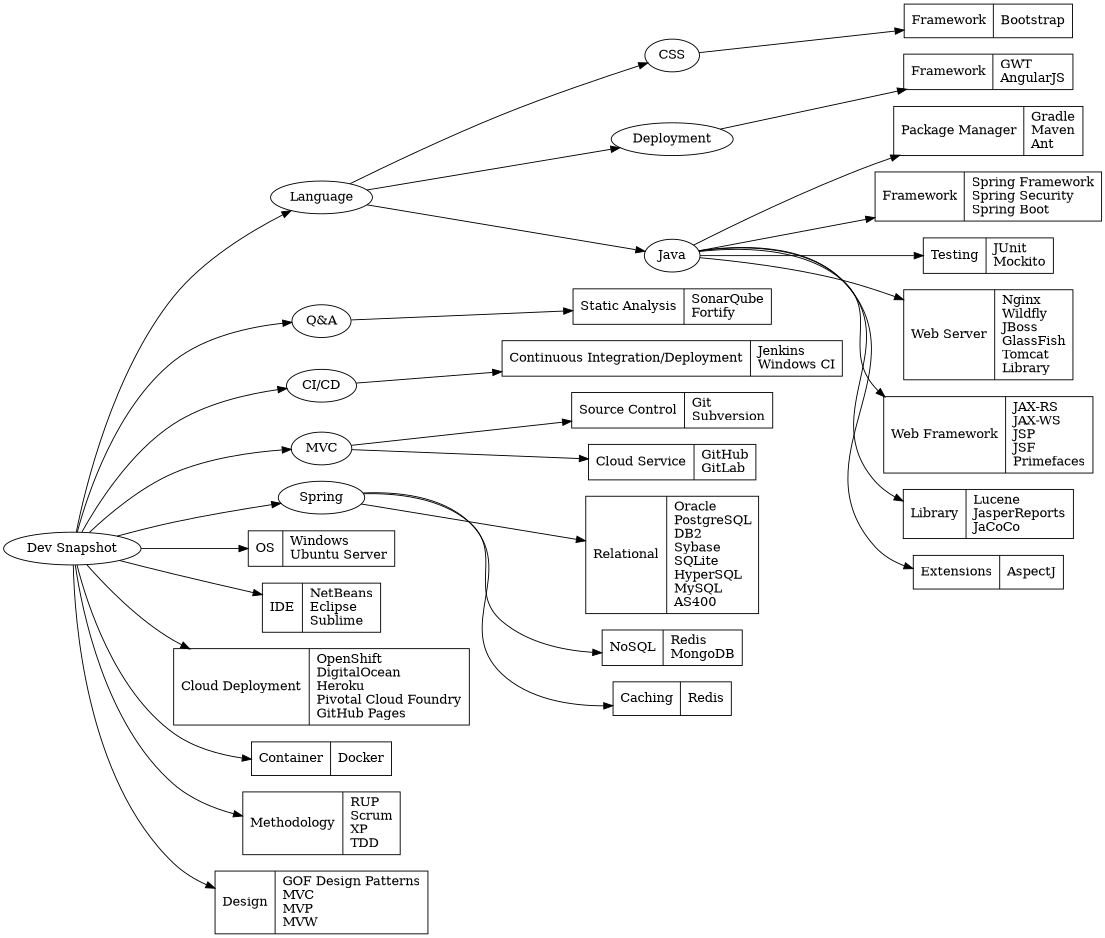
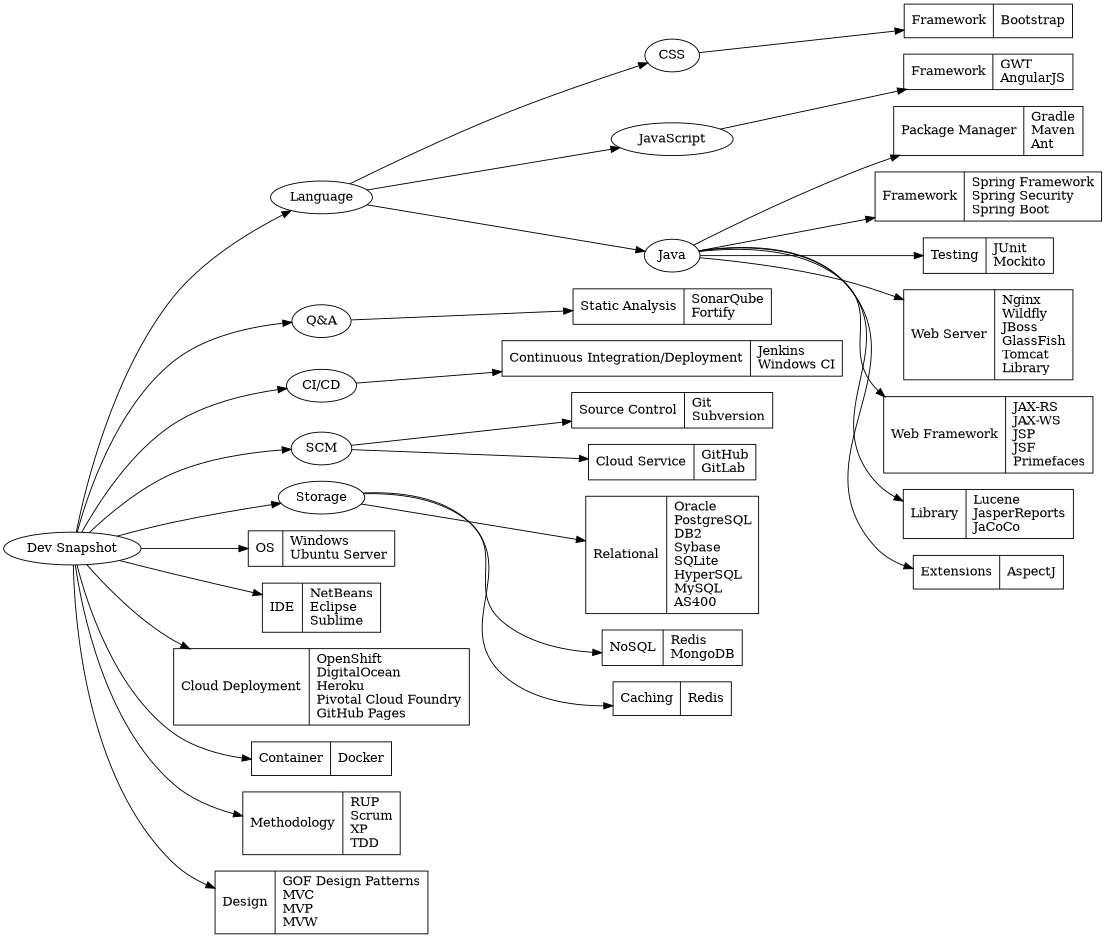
(672, 139) -> (672, 139)
(321, 448) -> (321, 448)
(321, 498) -> (321, 498)
